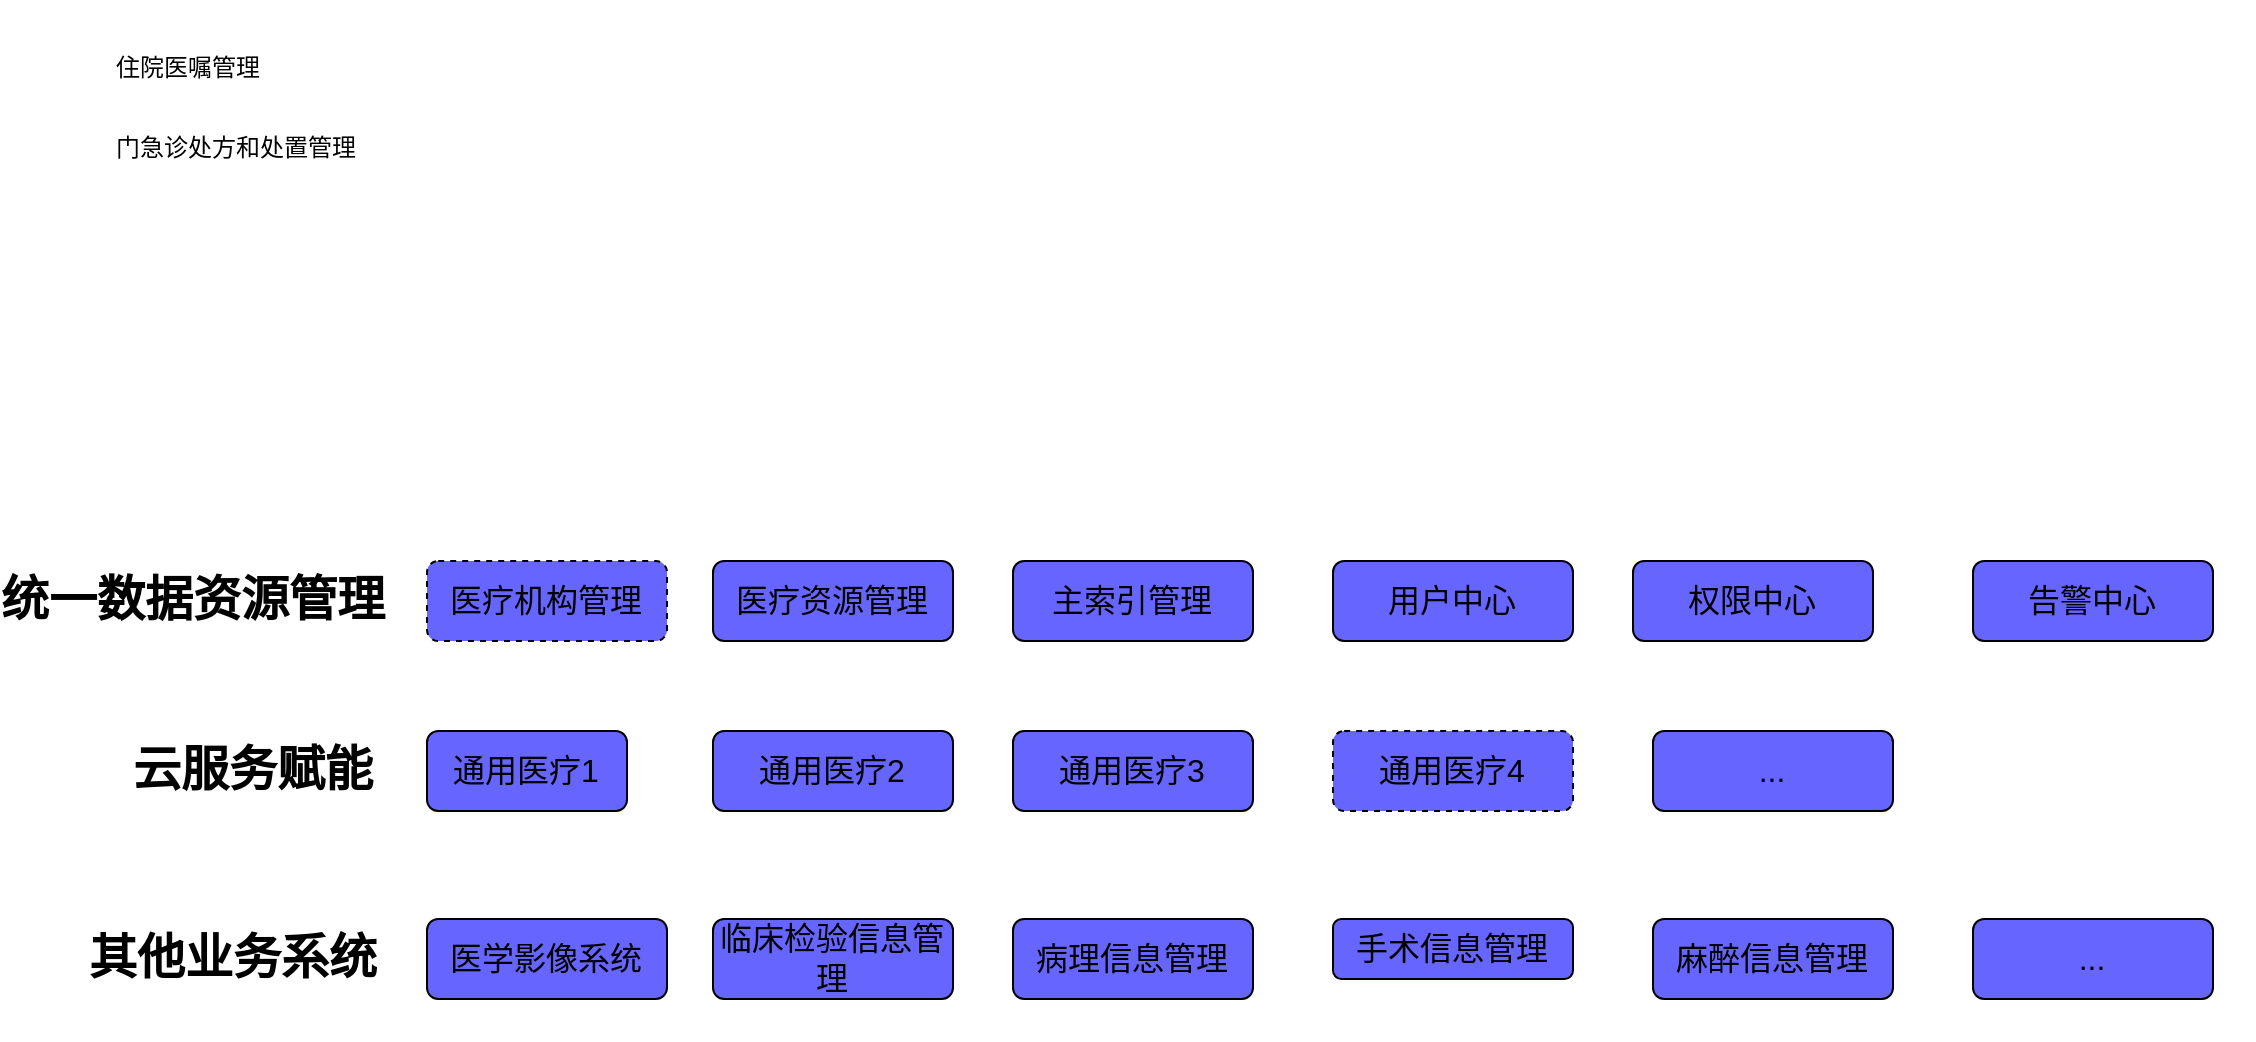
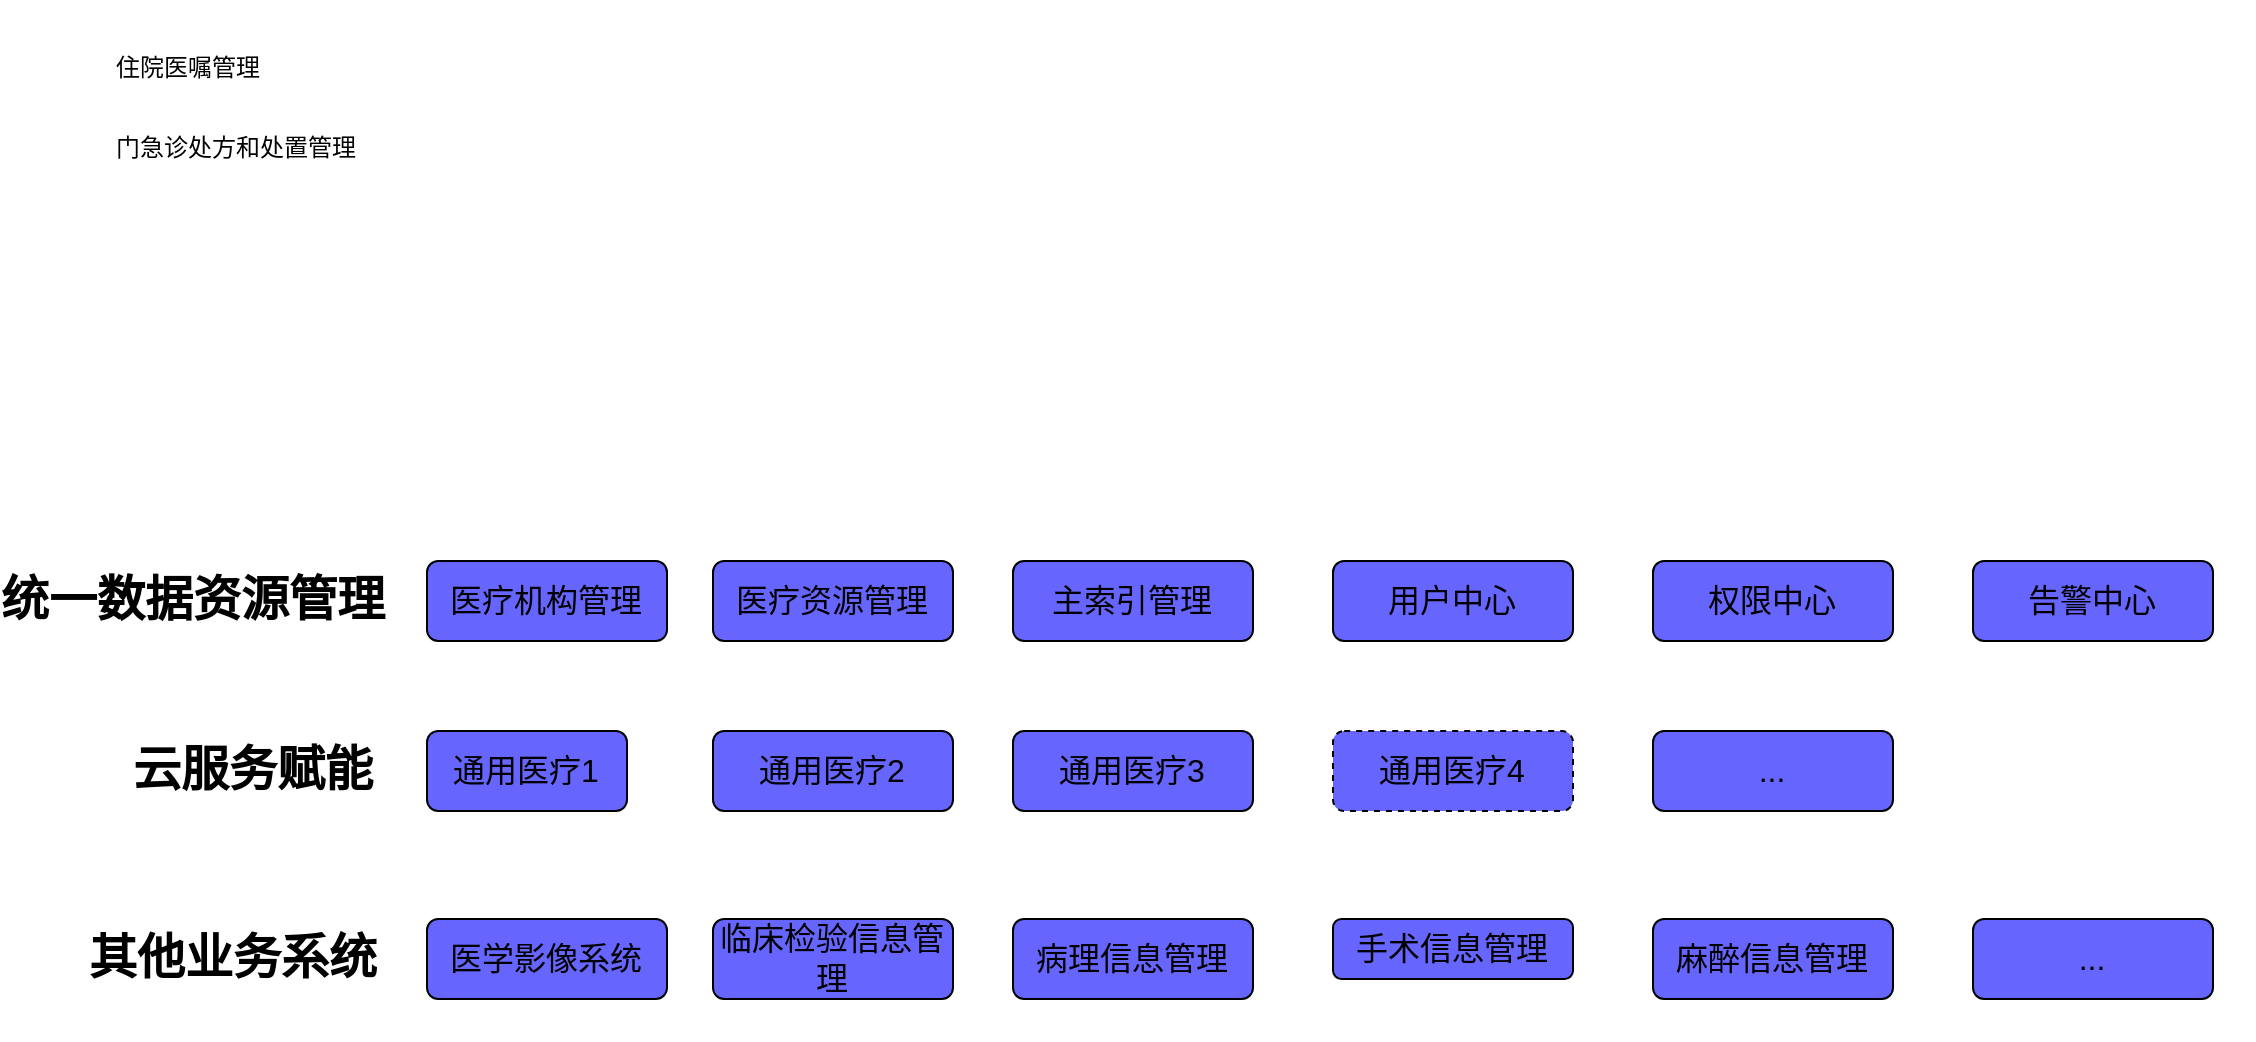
(547, 601) -> (547, 601)
(1753, 601) -> (1773, 601)
